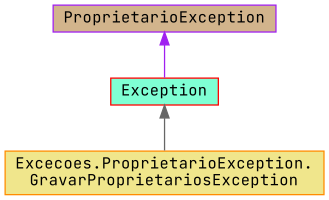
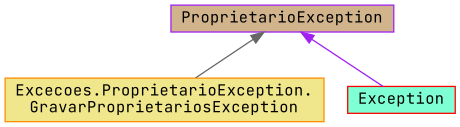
(165, 134) -> (224, 59)
